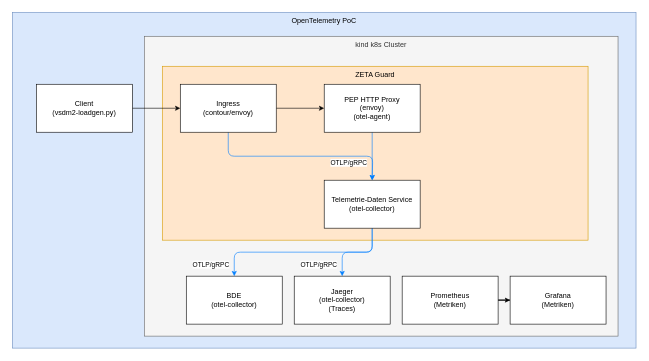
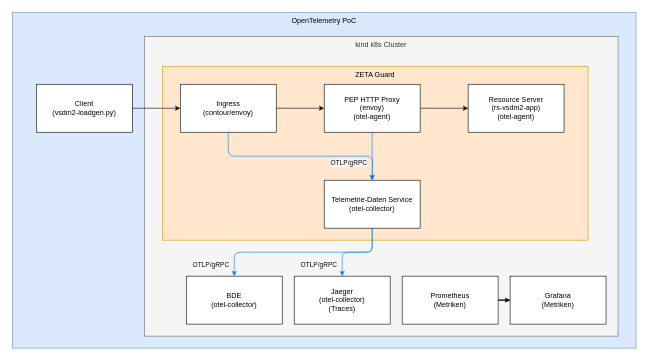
none -> (462, 108)
none -> (516, 108)
